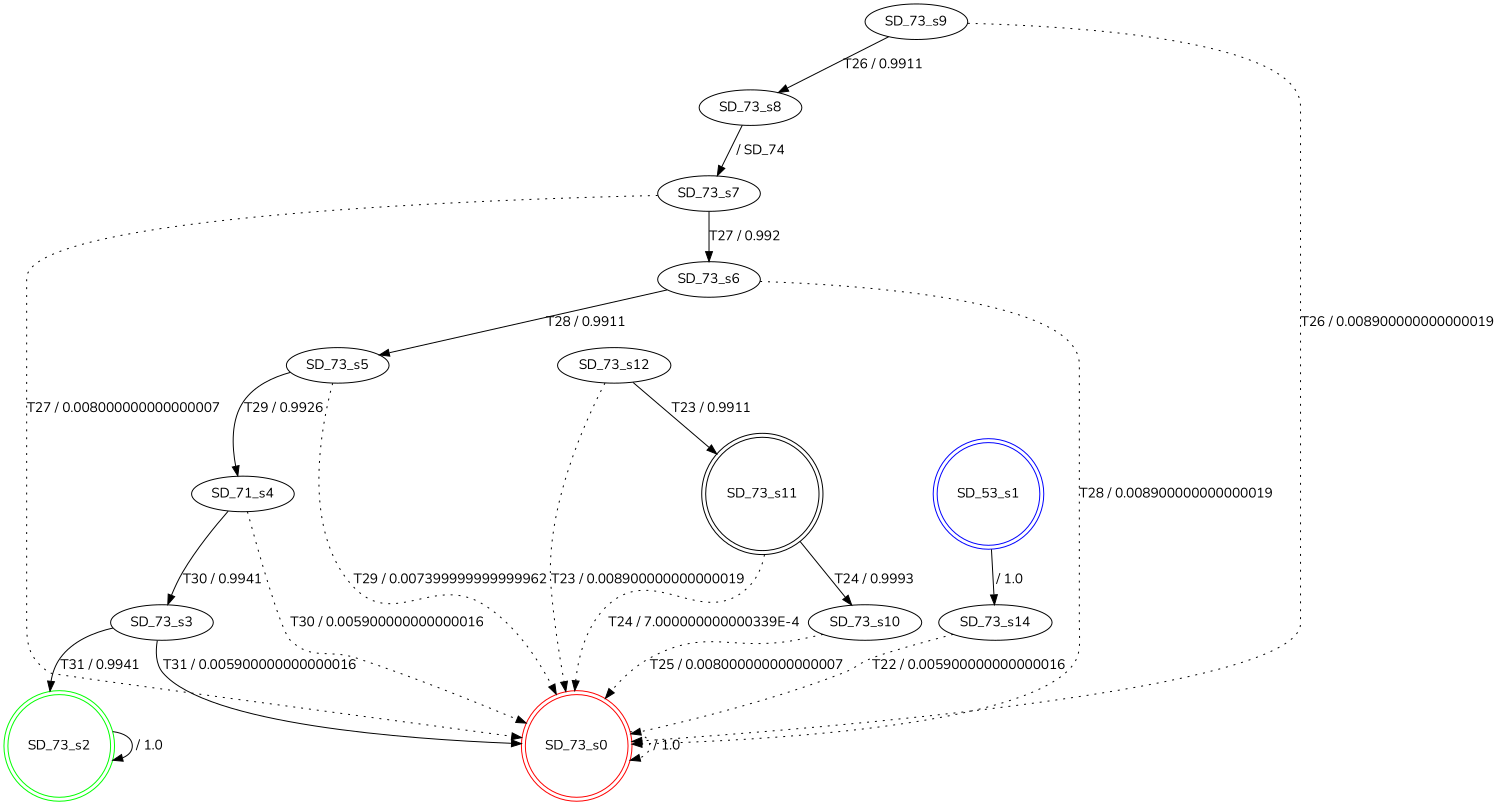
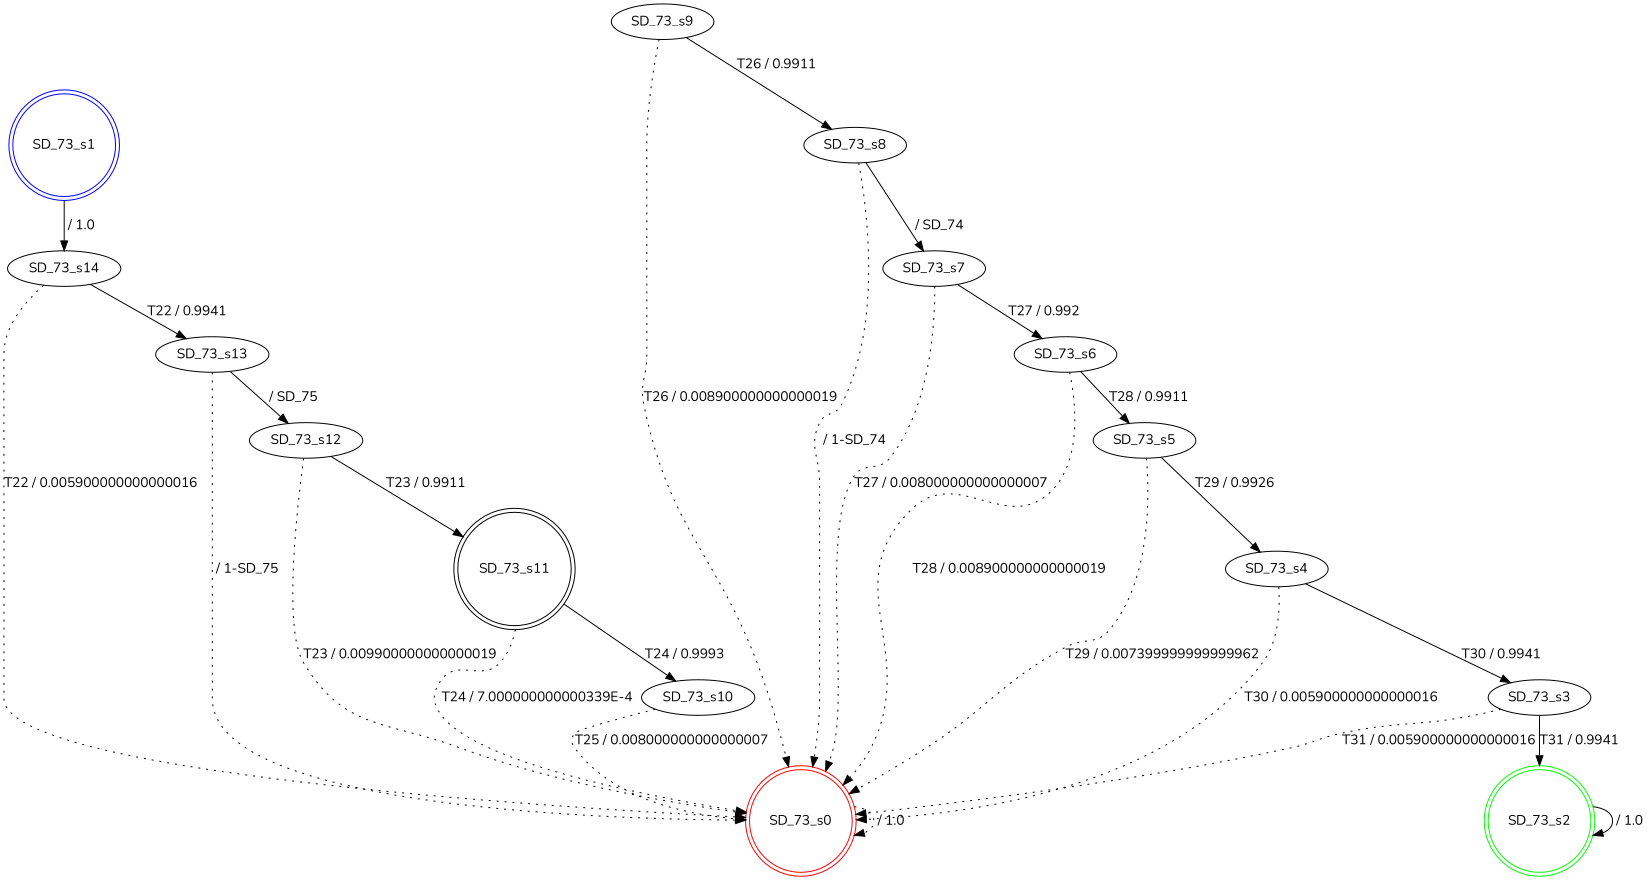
none -> (212, 355)
none -> (815, 452)
(243, 494) -> (1277, 569)
(988, 494) -> (64, 145)
(648, 580) -> (400, 655)
(315, 726) -> (1185, 768)
